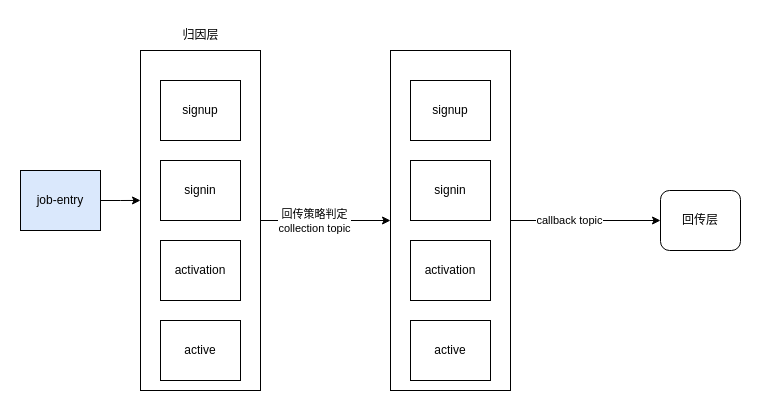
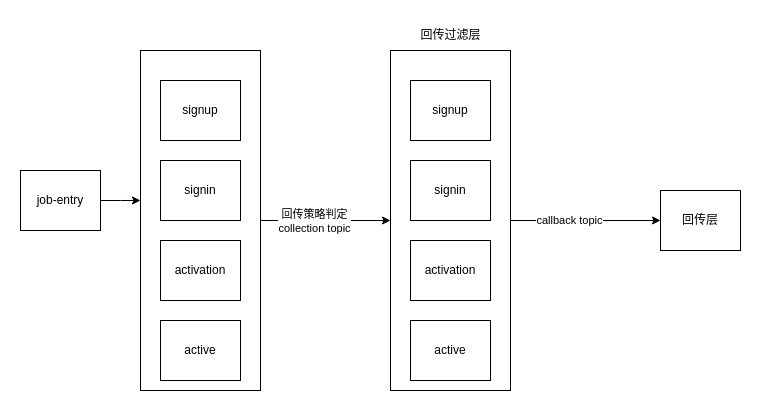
(201, 36) -> none
none -> (451, 36)
(61, 201) -> (61, 201)
(701, 221) -> (701, 221)
